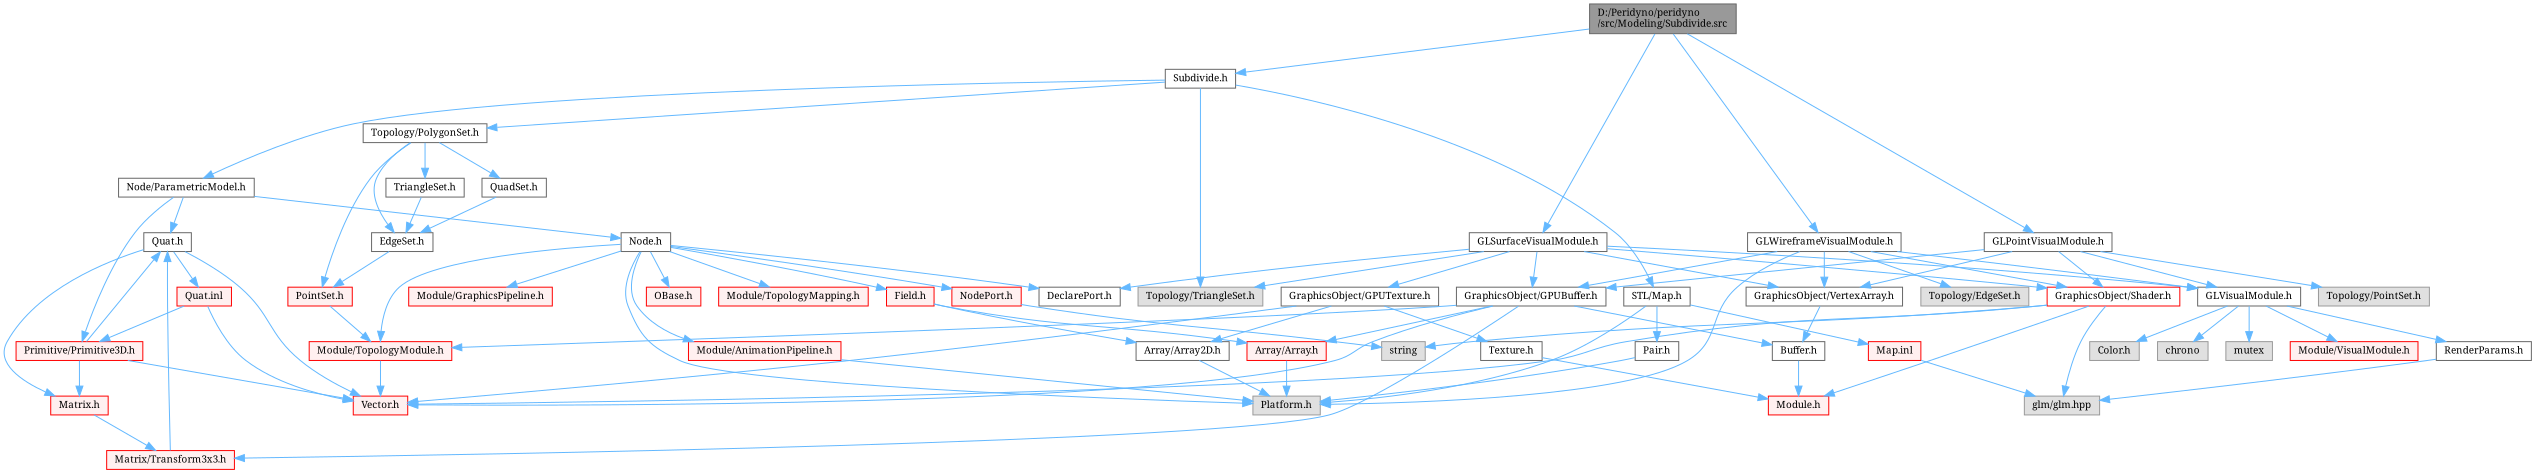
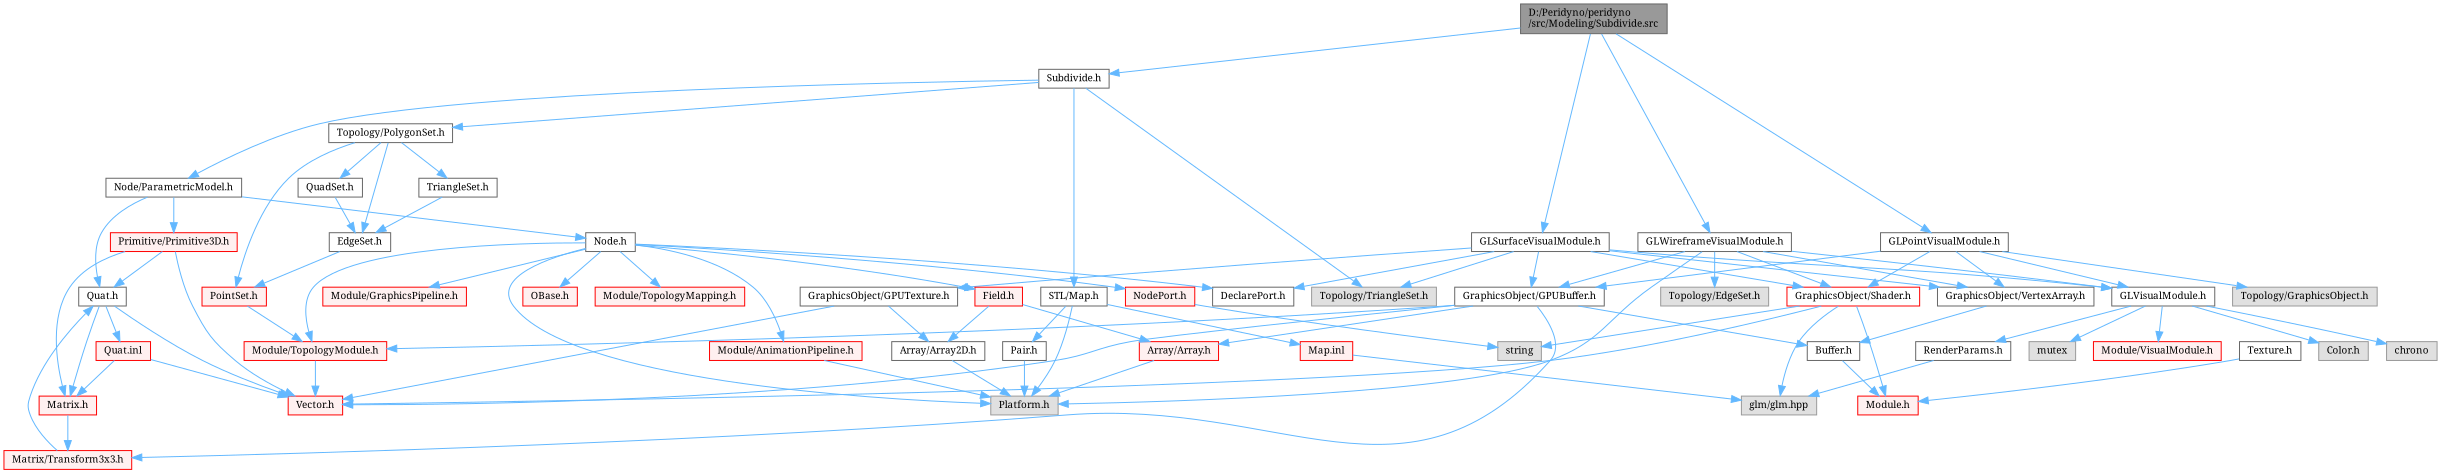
(2374, 297) -> (2305, 297)
(147, 322) -> (99, 375)
(1442, 326) -> none
